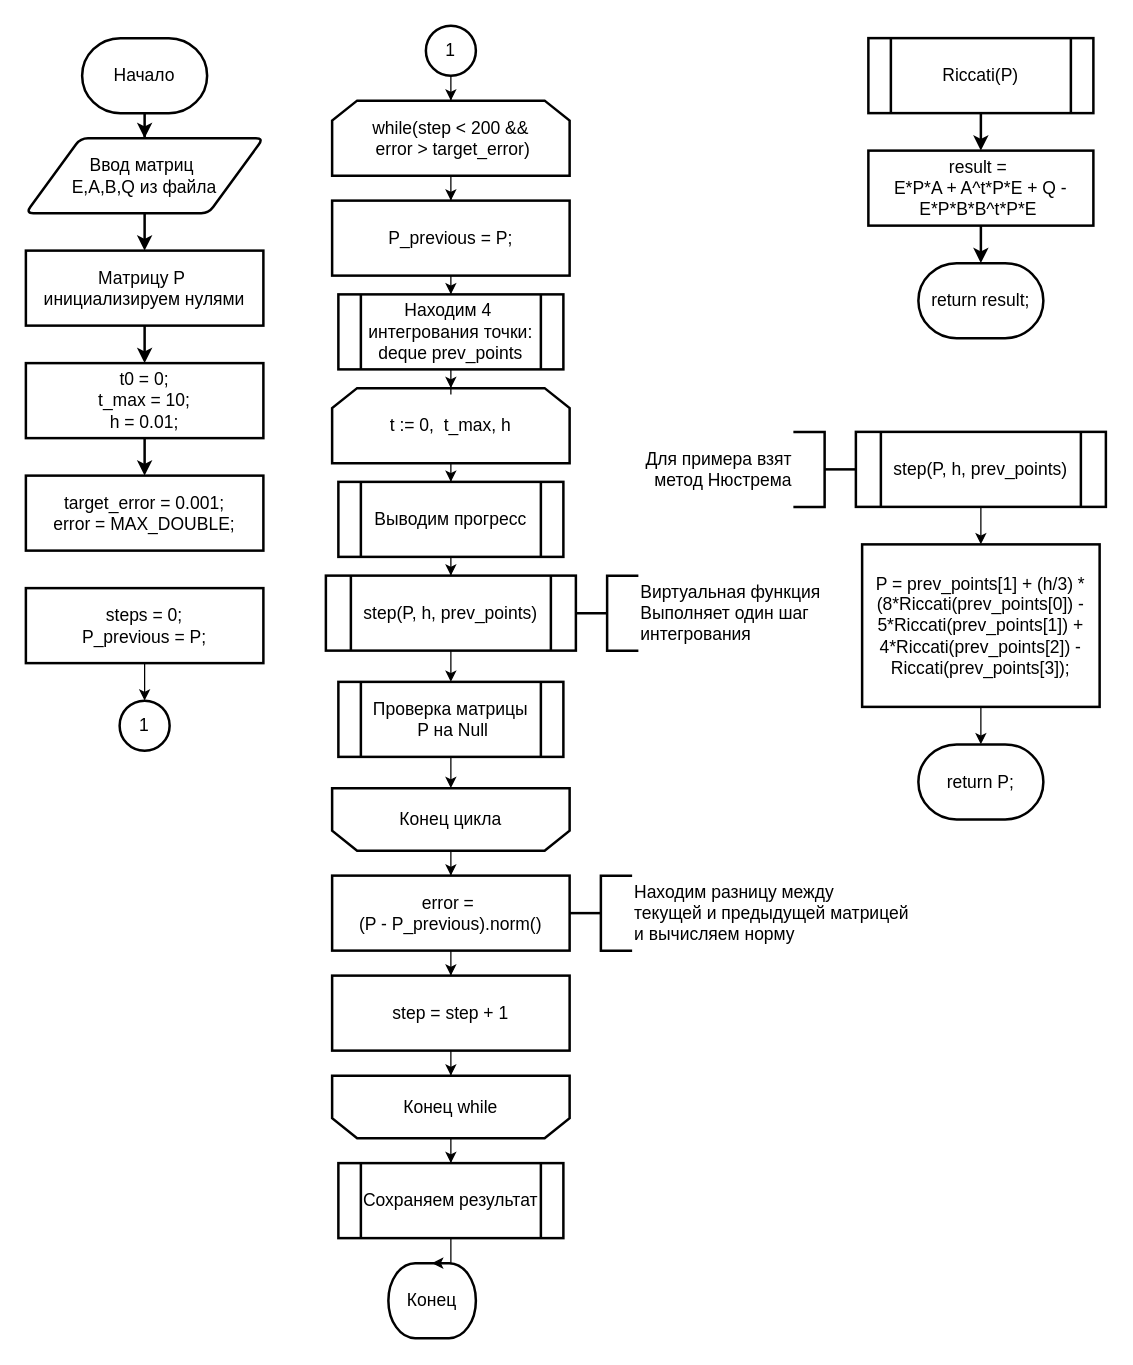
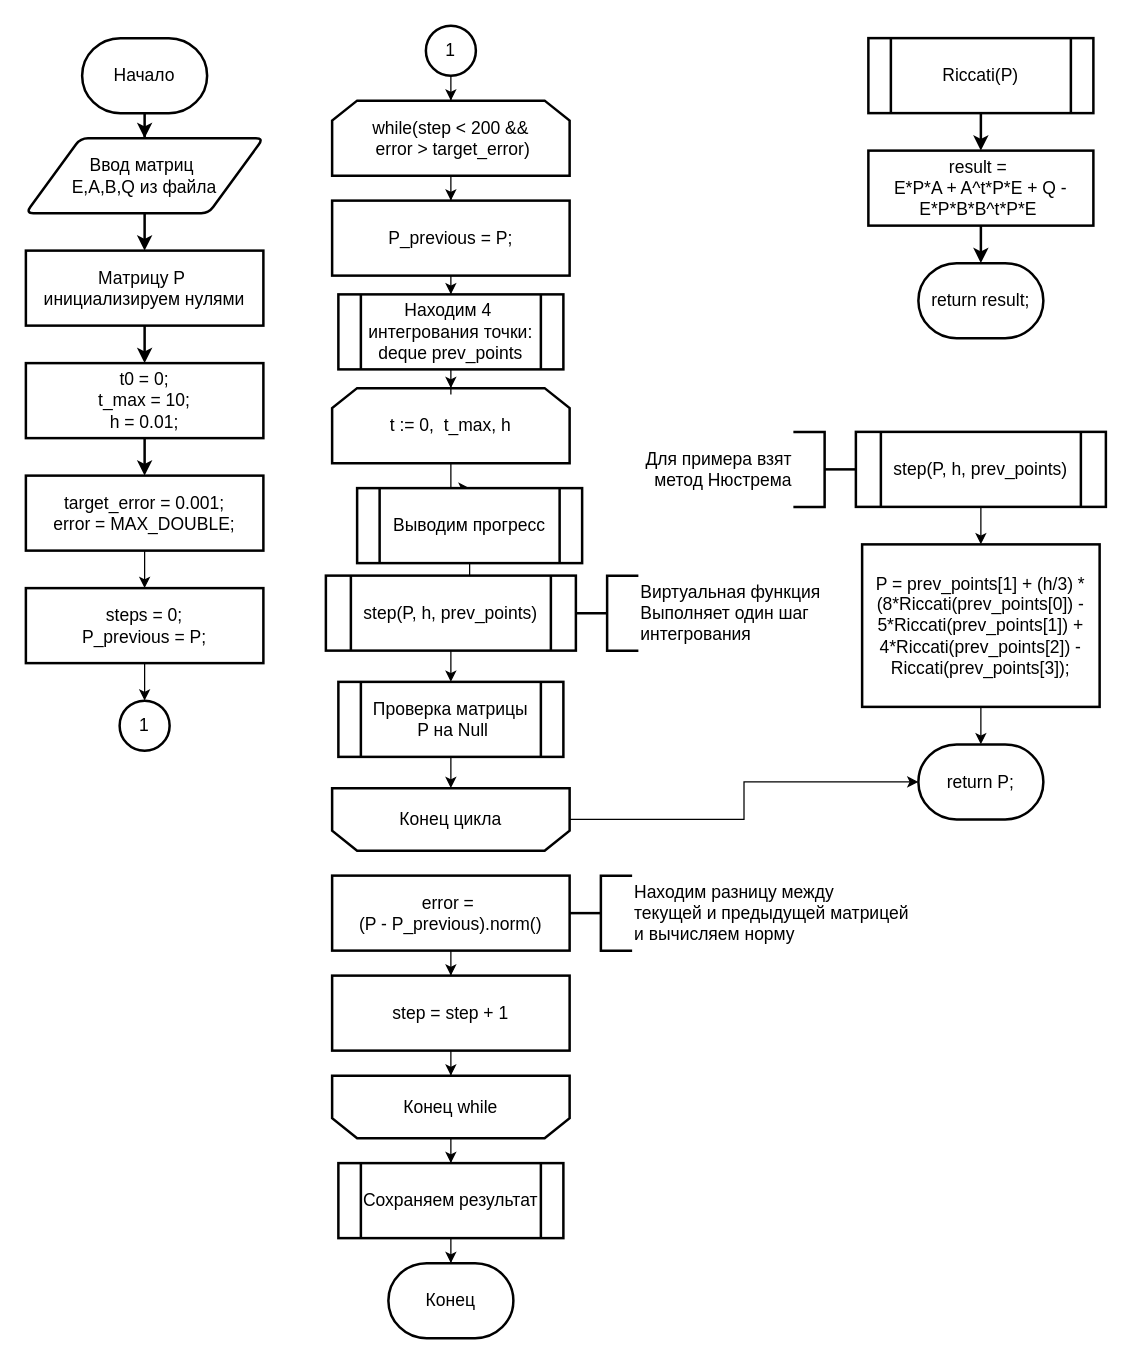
(451, 519) -> (469, 526)
none -> (144, 574)
(451, 868) -> (744, 805)
(432, 1301) -> (451, 1301)
